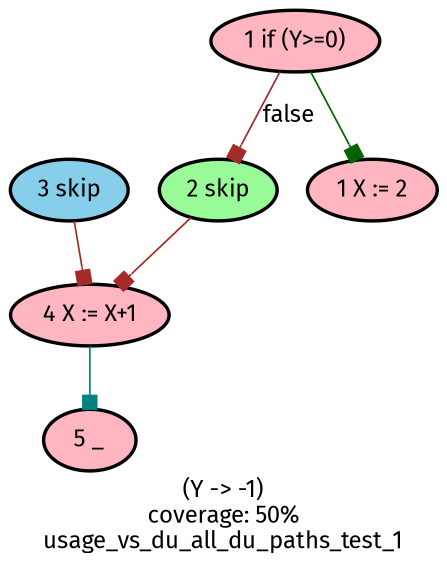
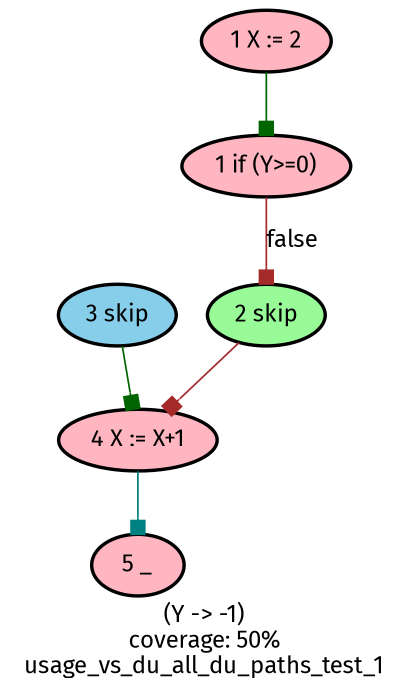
(330, 108) -> (266, 95)
(78, 244) -> (126, 369)
